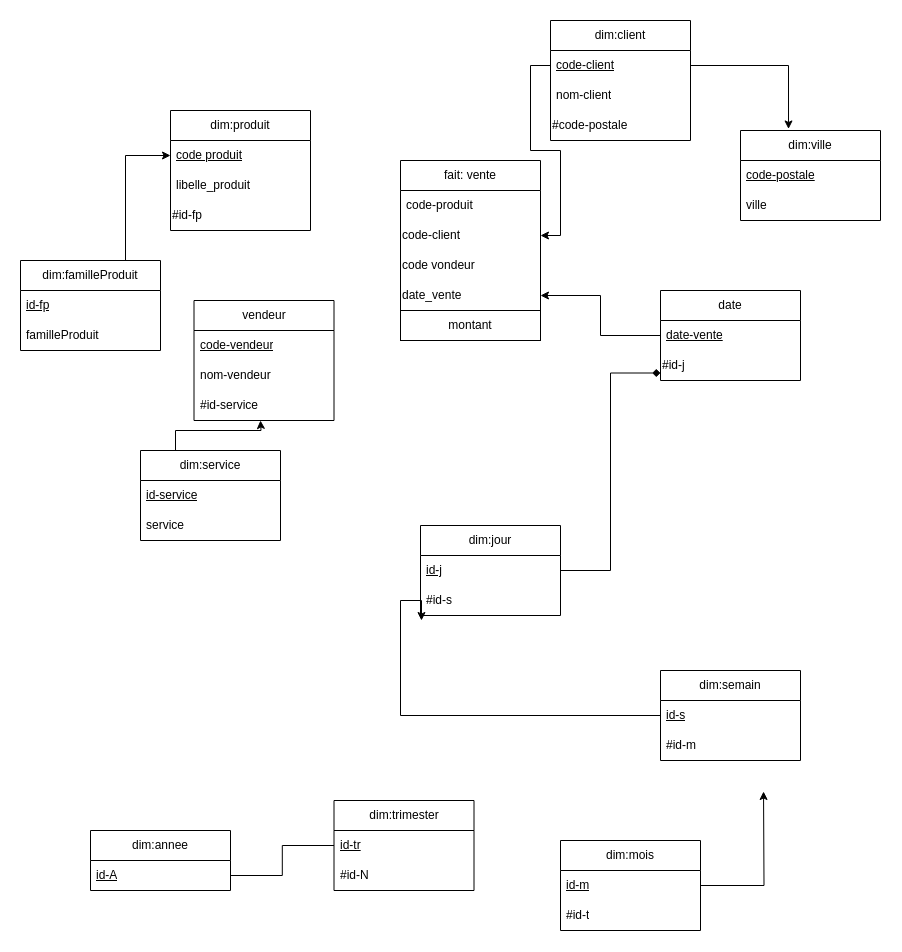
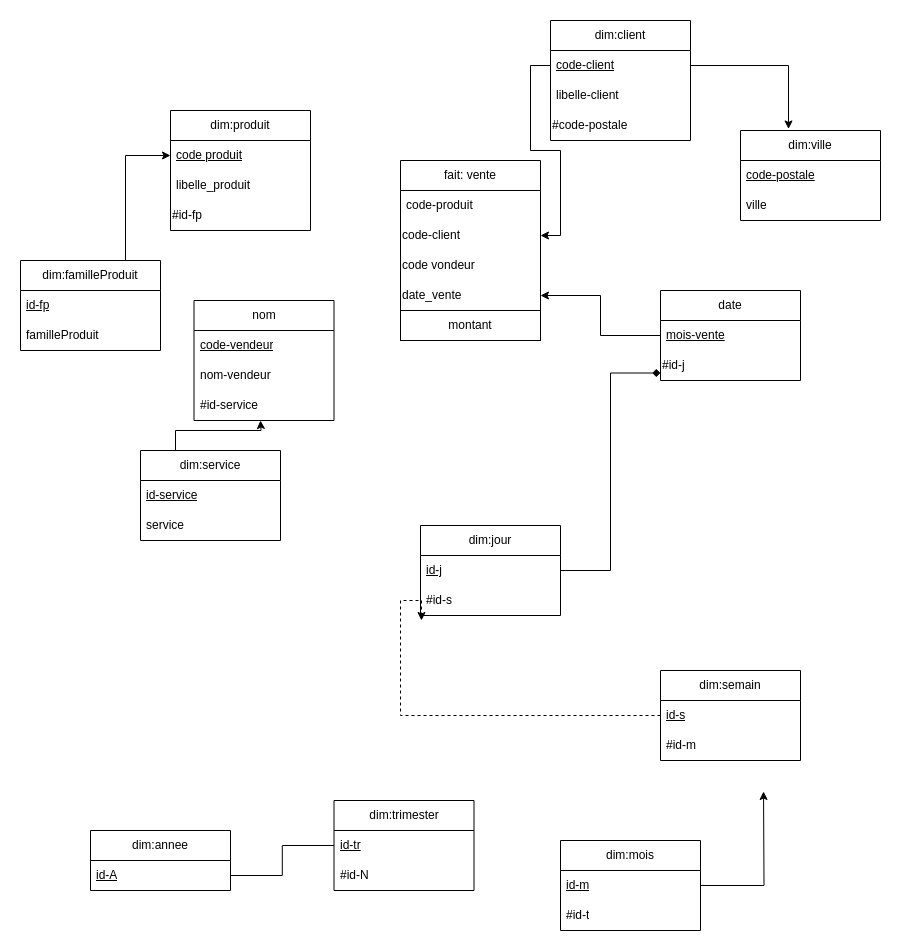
(587, 96) -> (594, 96)
(265, 316) -> (265, 316)
(700, 336) -> (699, 336)
(464, 716) -> (464, 716)
